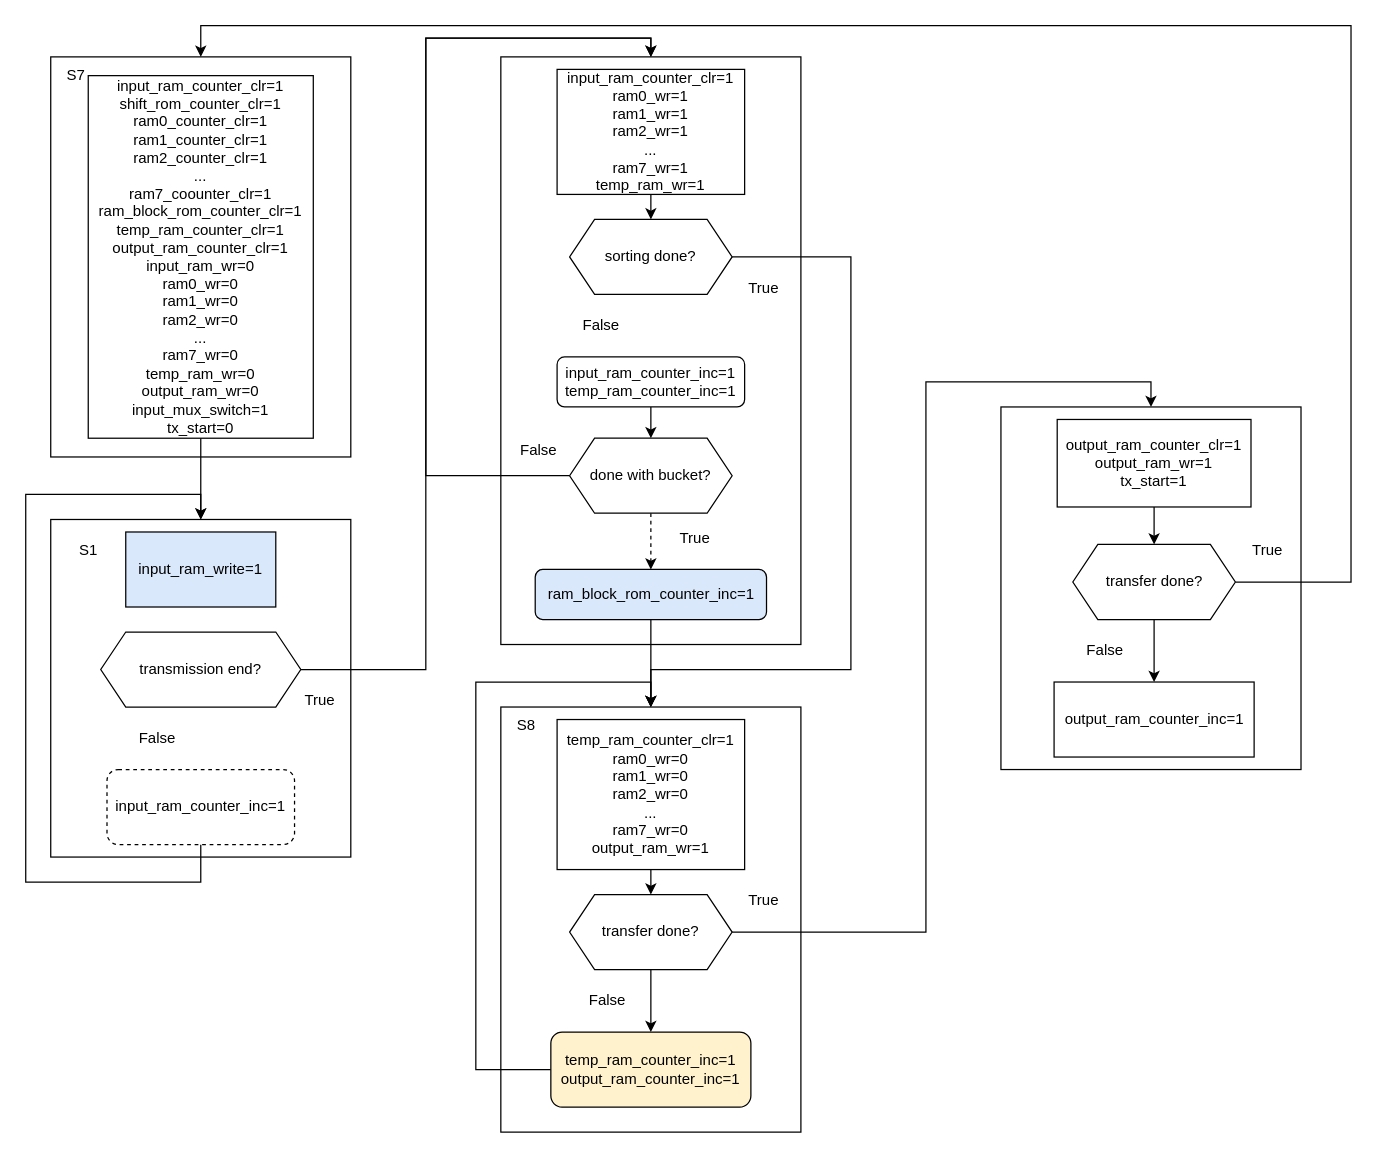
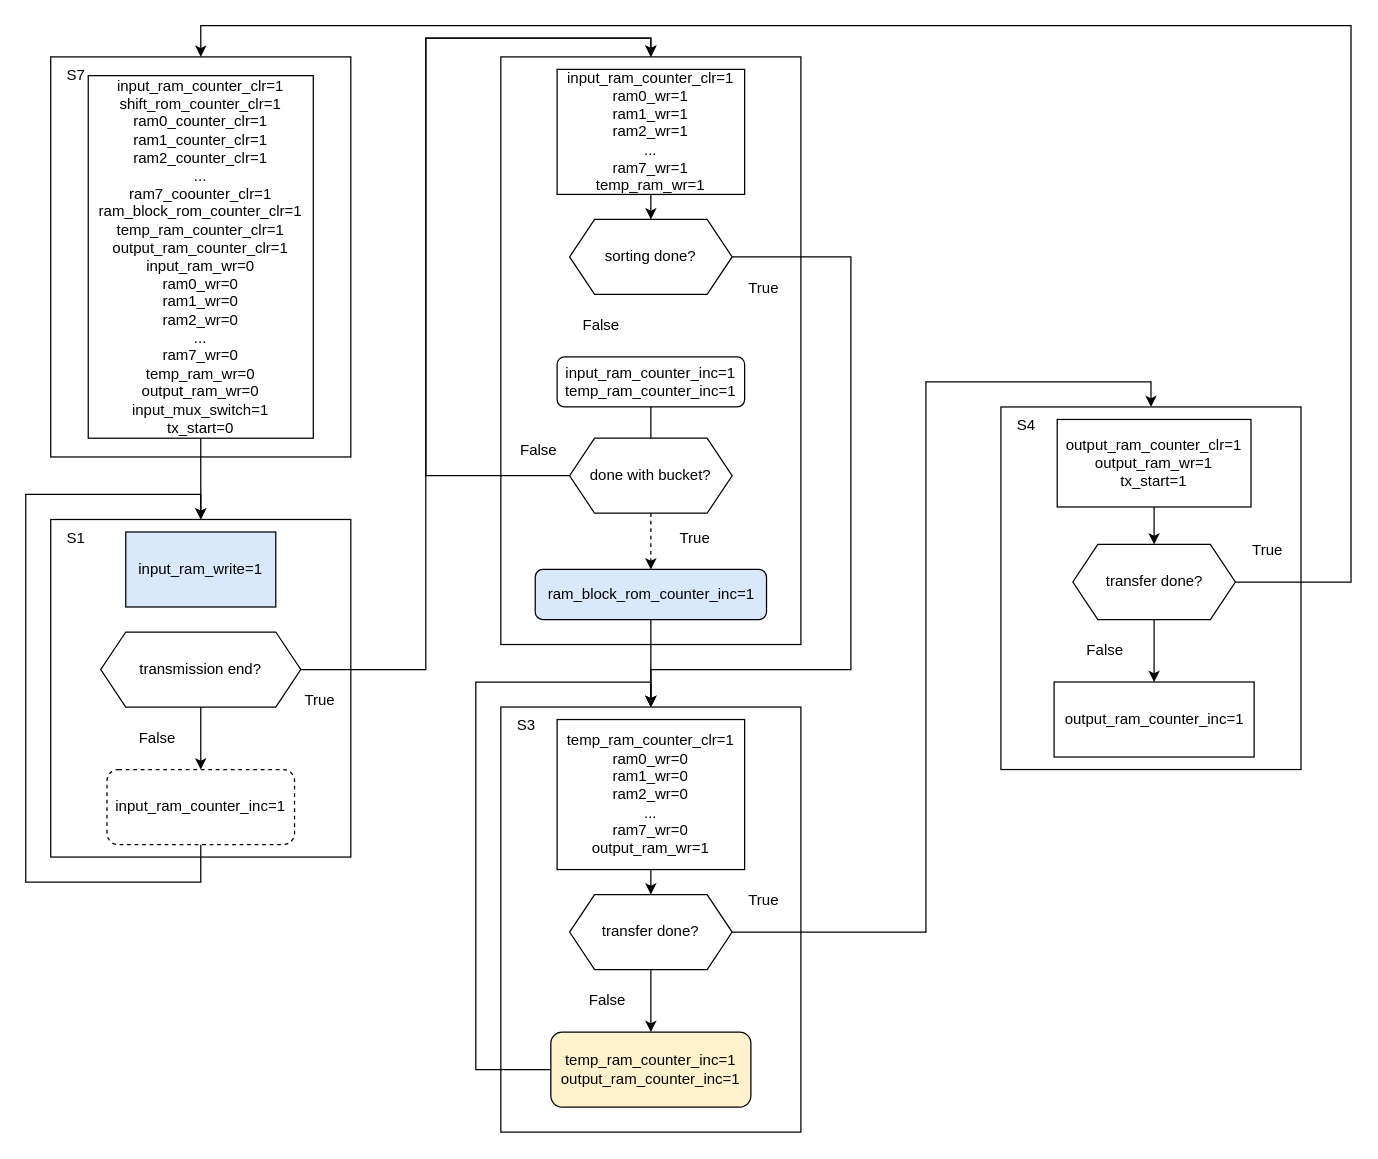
none -> (1026, 426)
(651, 428) -> (651, 431)
(88, 551) -> (76, 538)
(526, 726) -> (526, 726)
none -> (201, 734)
